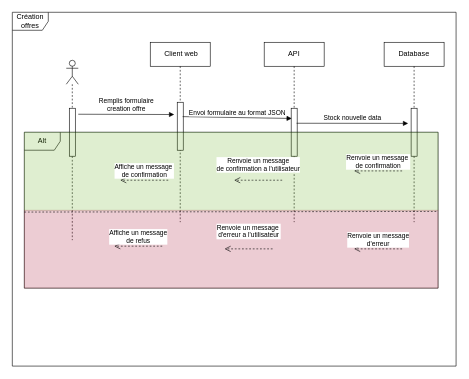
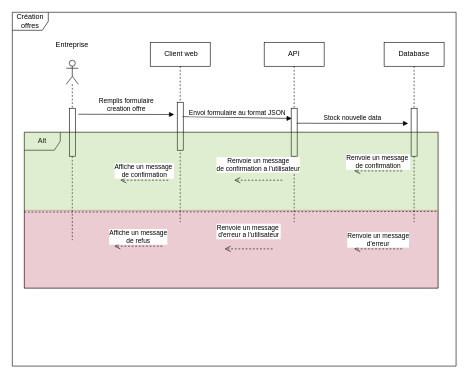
none -> (72, 45)
